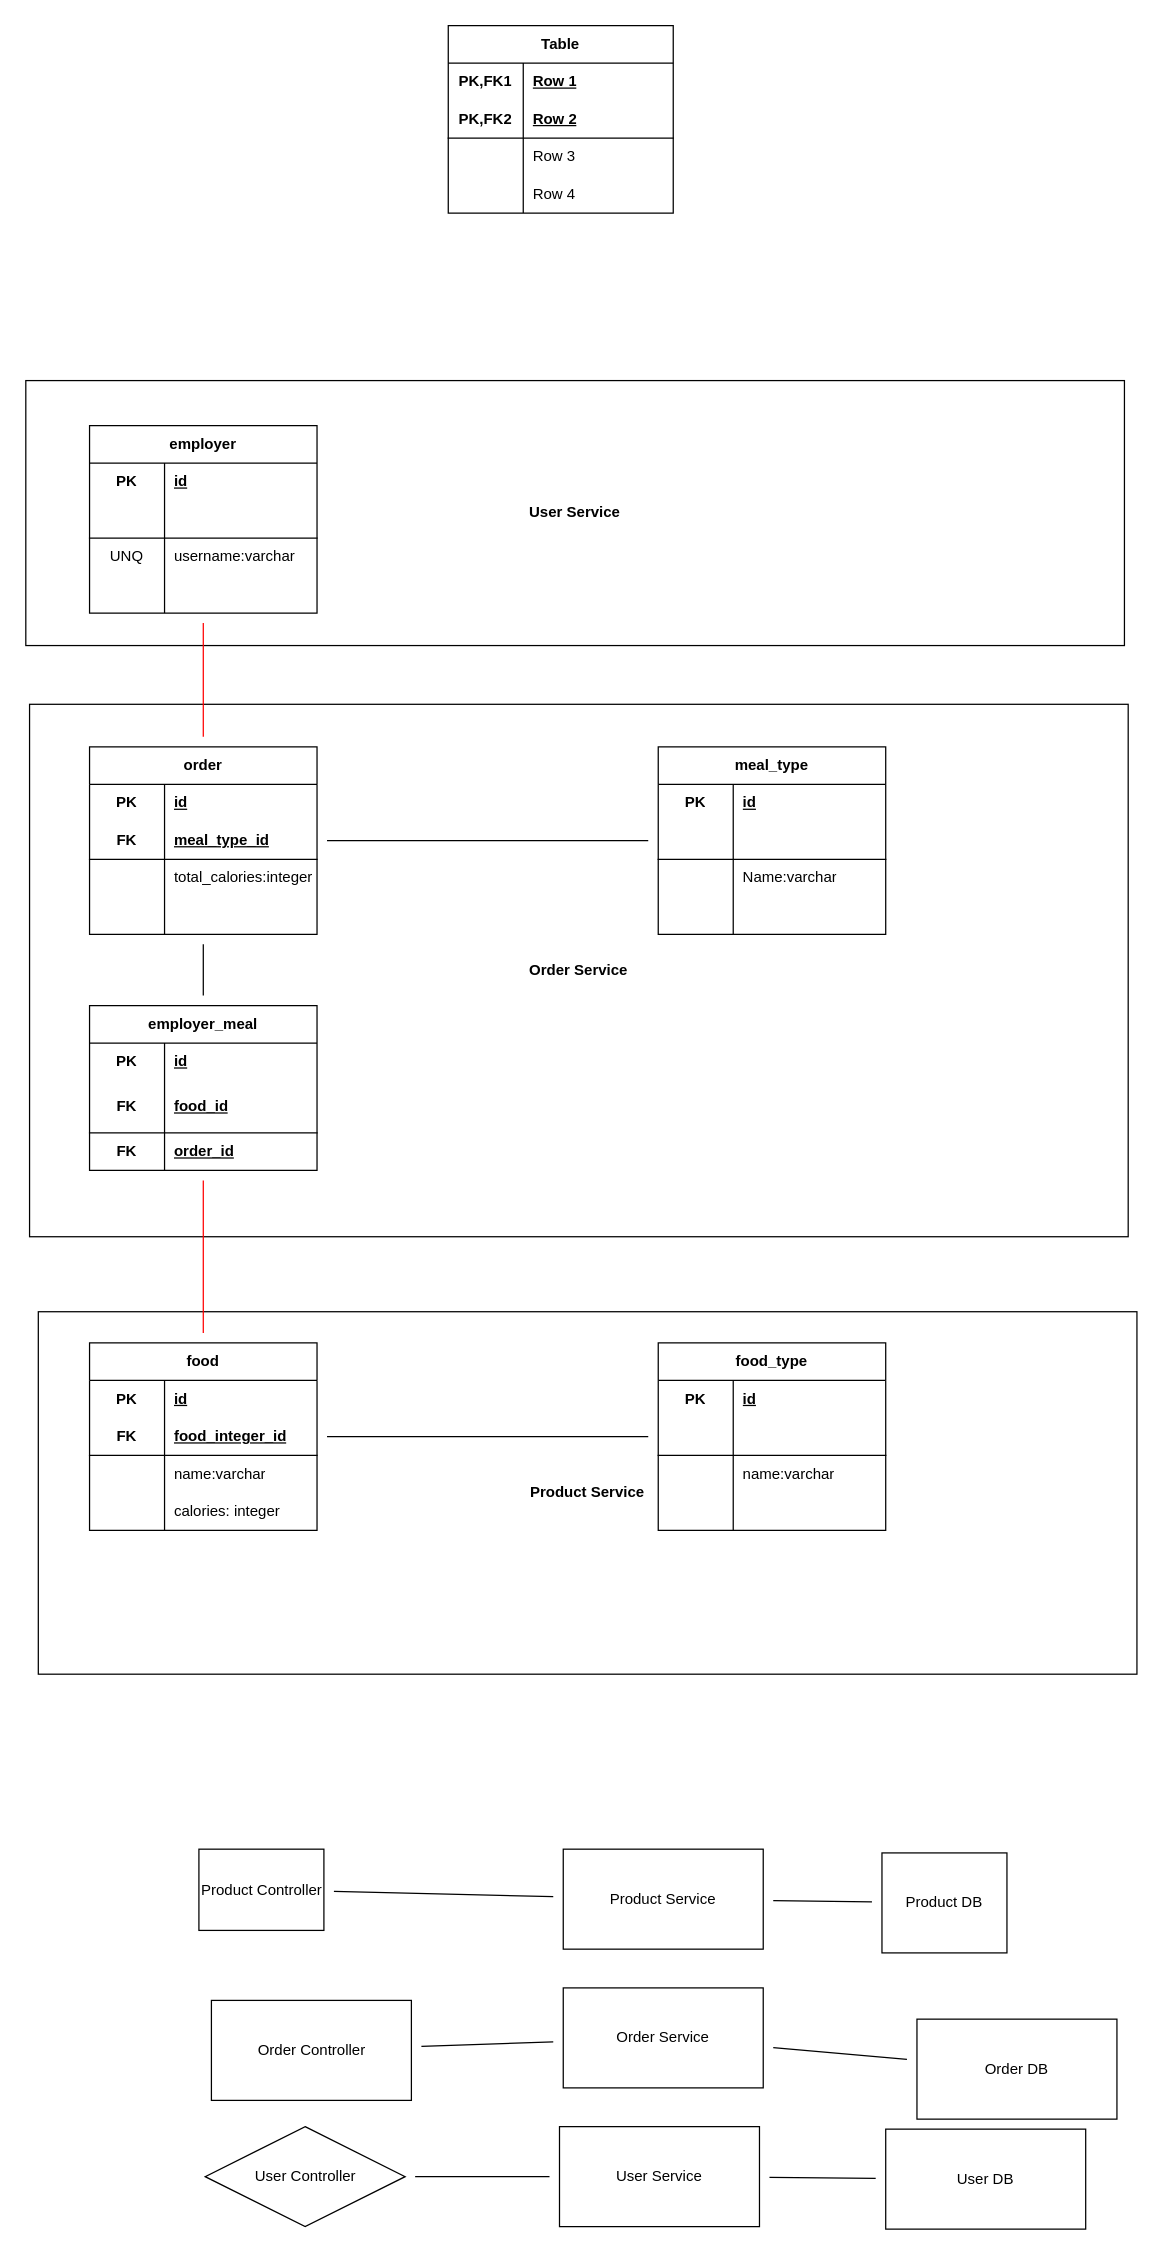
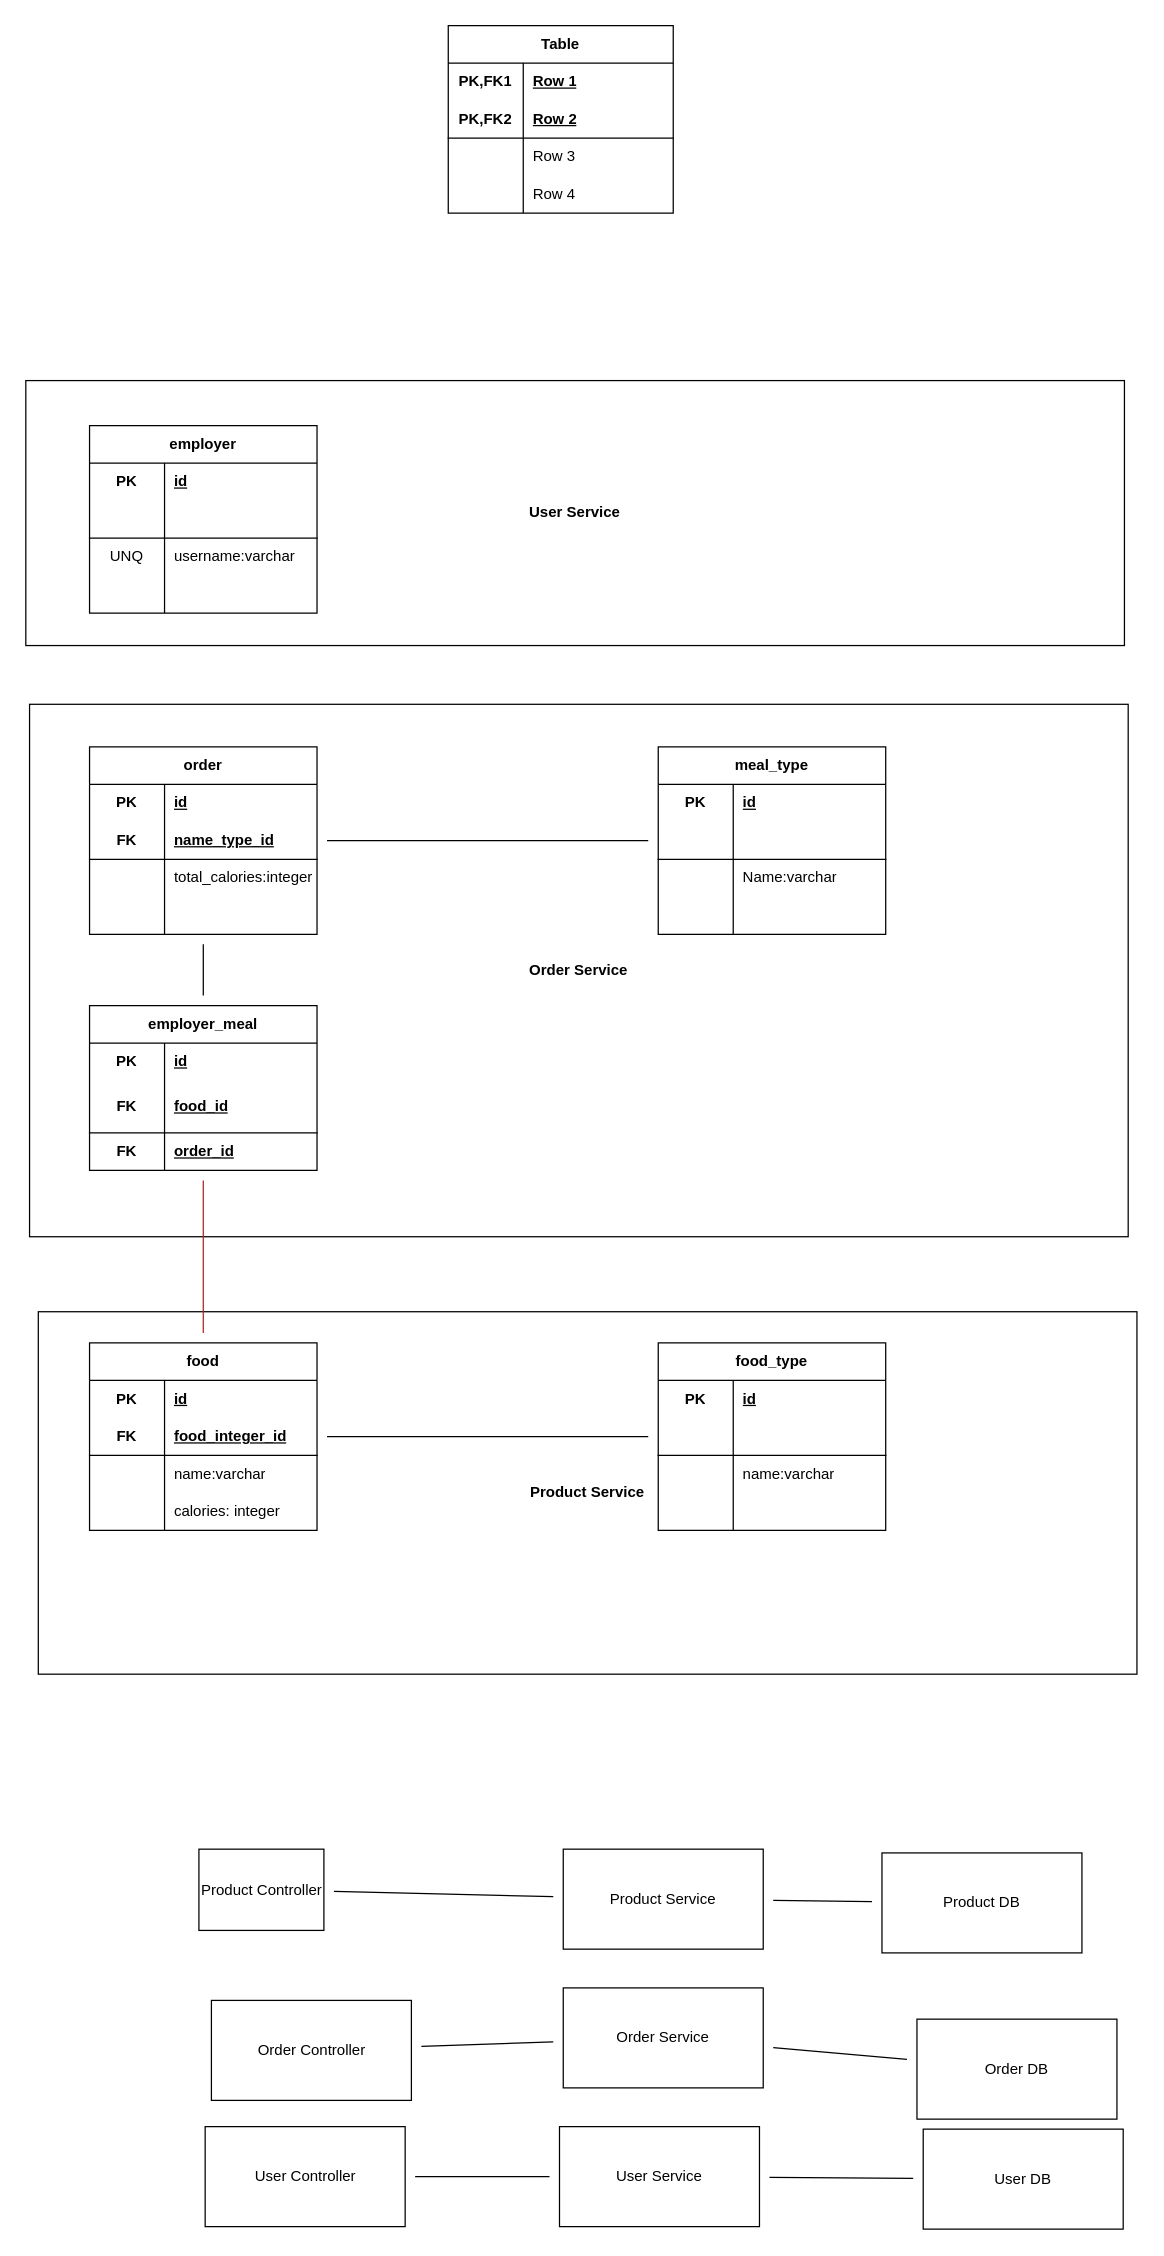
(203, 681) -> none
(221, 841) -> (223, 841)
(944, 1903) -> (982, 1903)
(305, 2177) -> (305, 2177)
(986, 2179) -> (1023, 2179)
